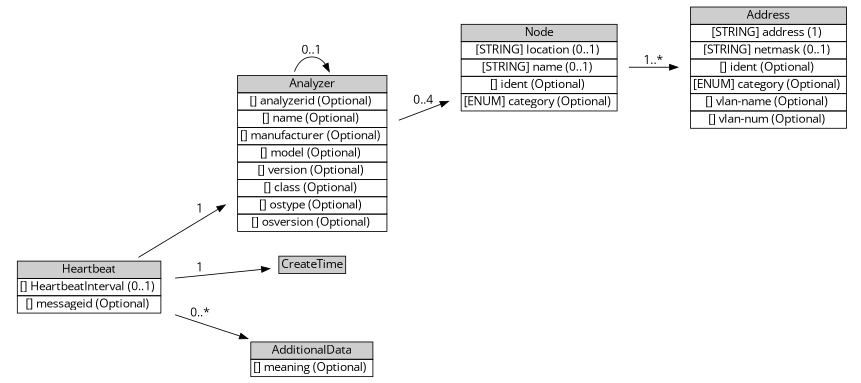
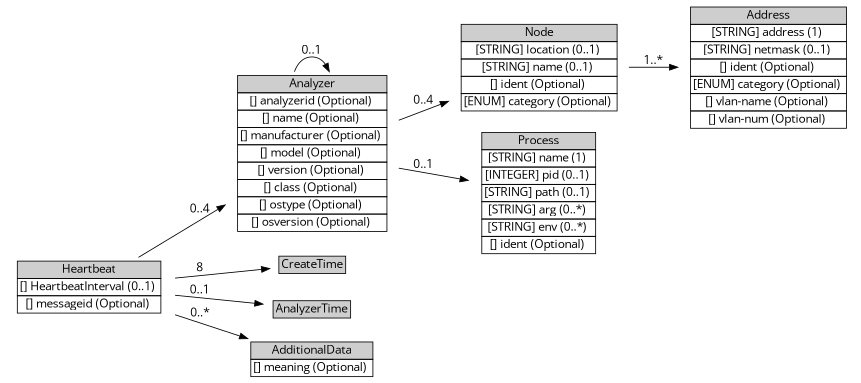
none -> (539, 193)
(200, 210) -> (200, 210)
(200, 268) -> (200, 268)
none -> (312, 309)
